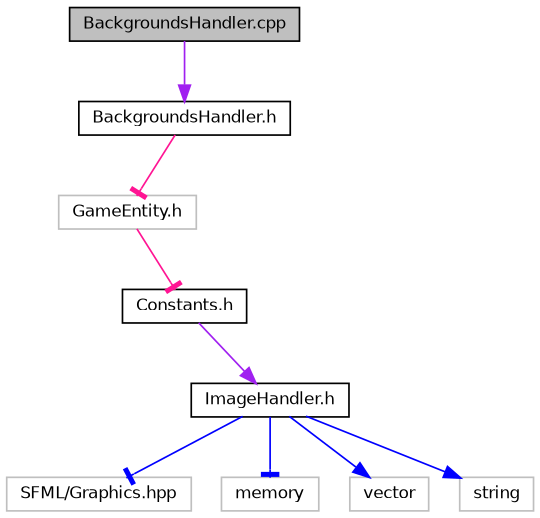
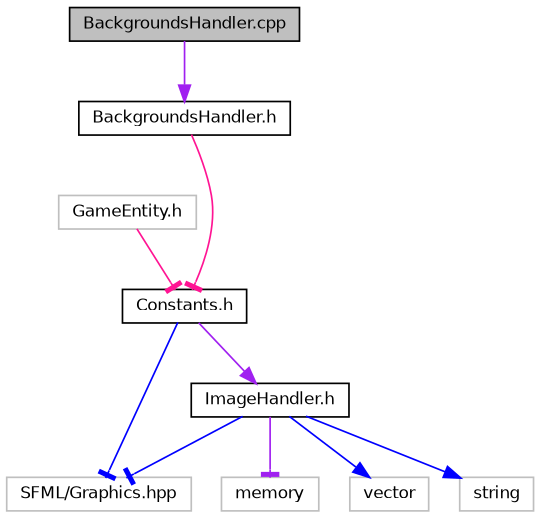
(158, 162) -> (213, 208)
none -> (144, 396)
(270, 443) -> (270, 443)
